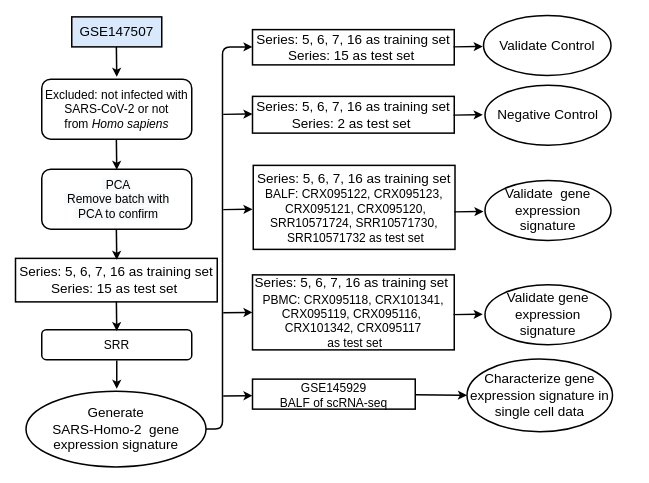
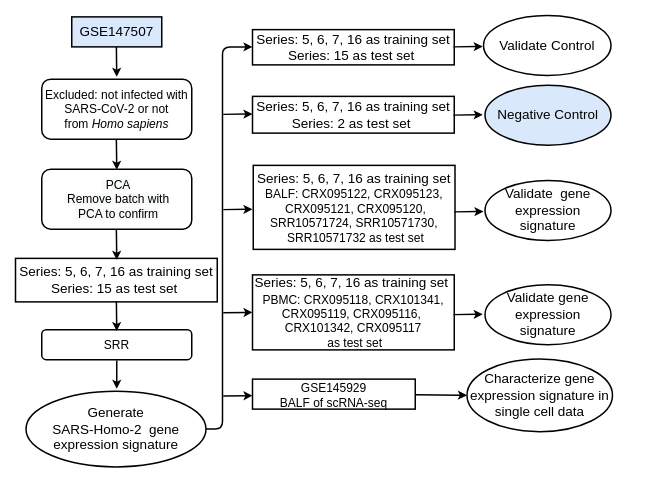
(548, 115) -> (548, 115)
